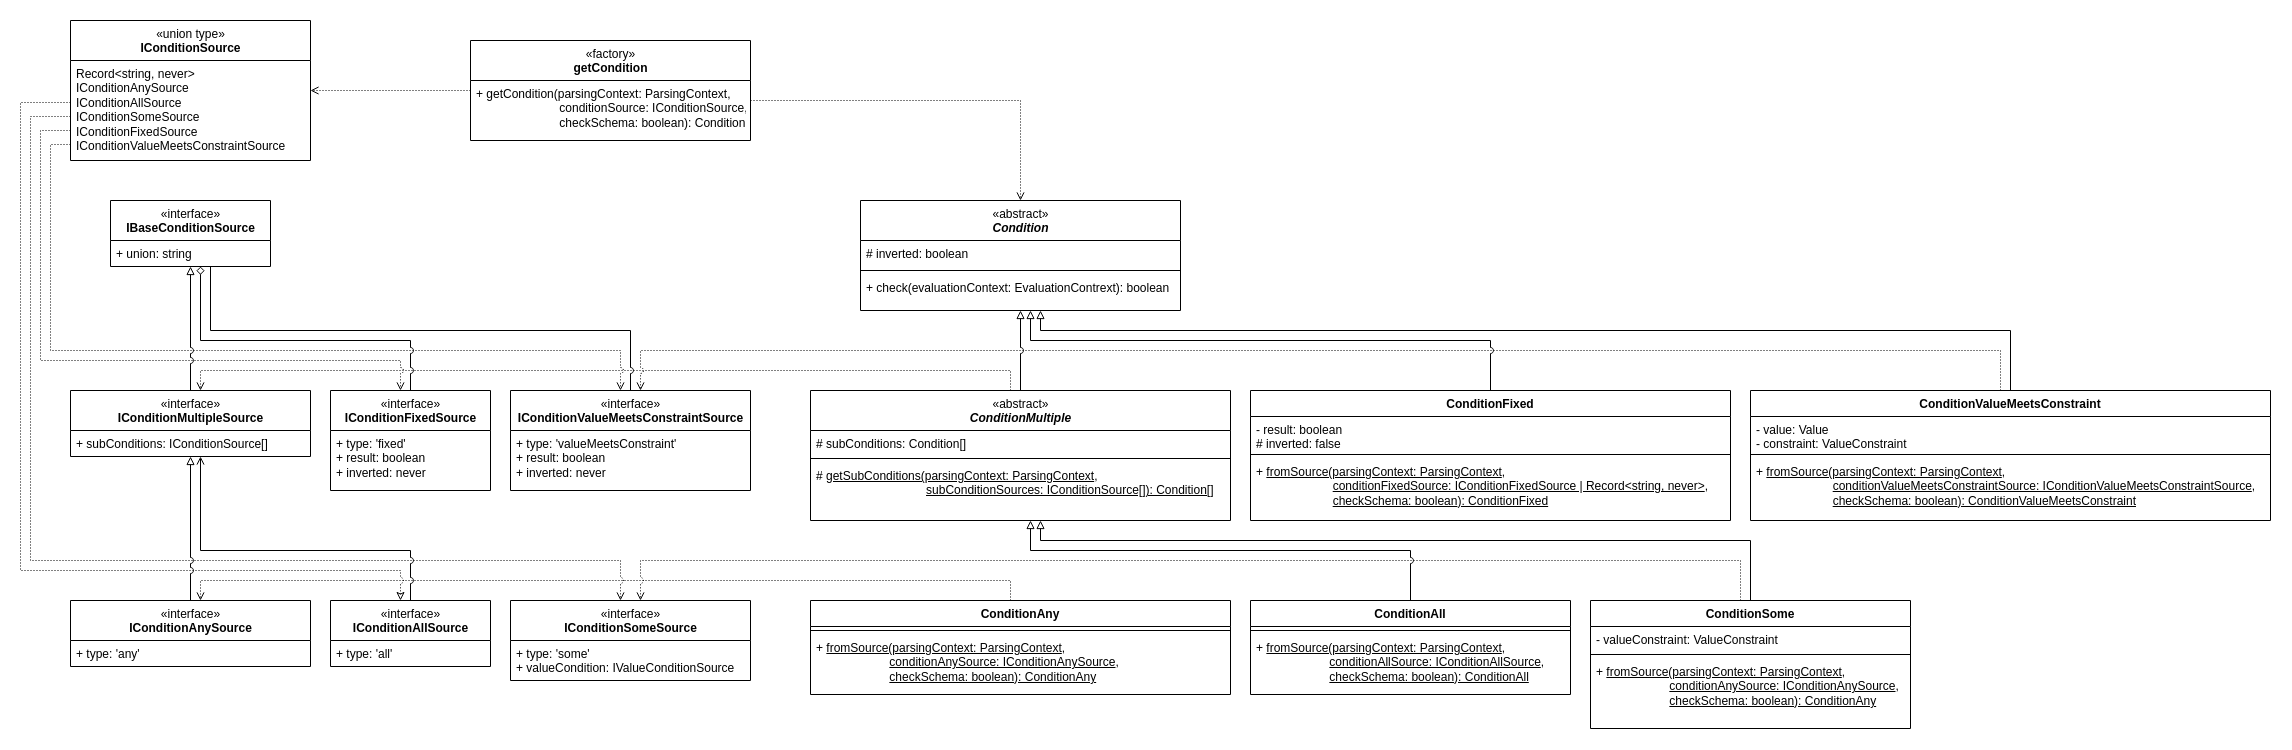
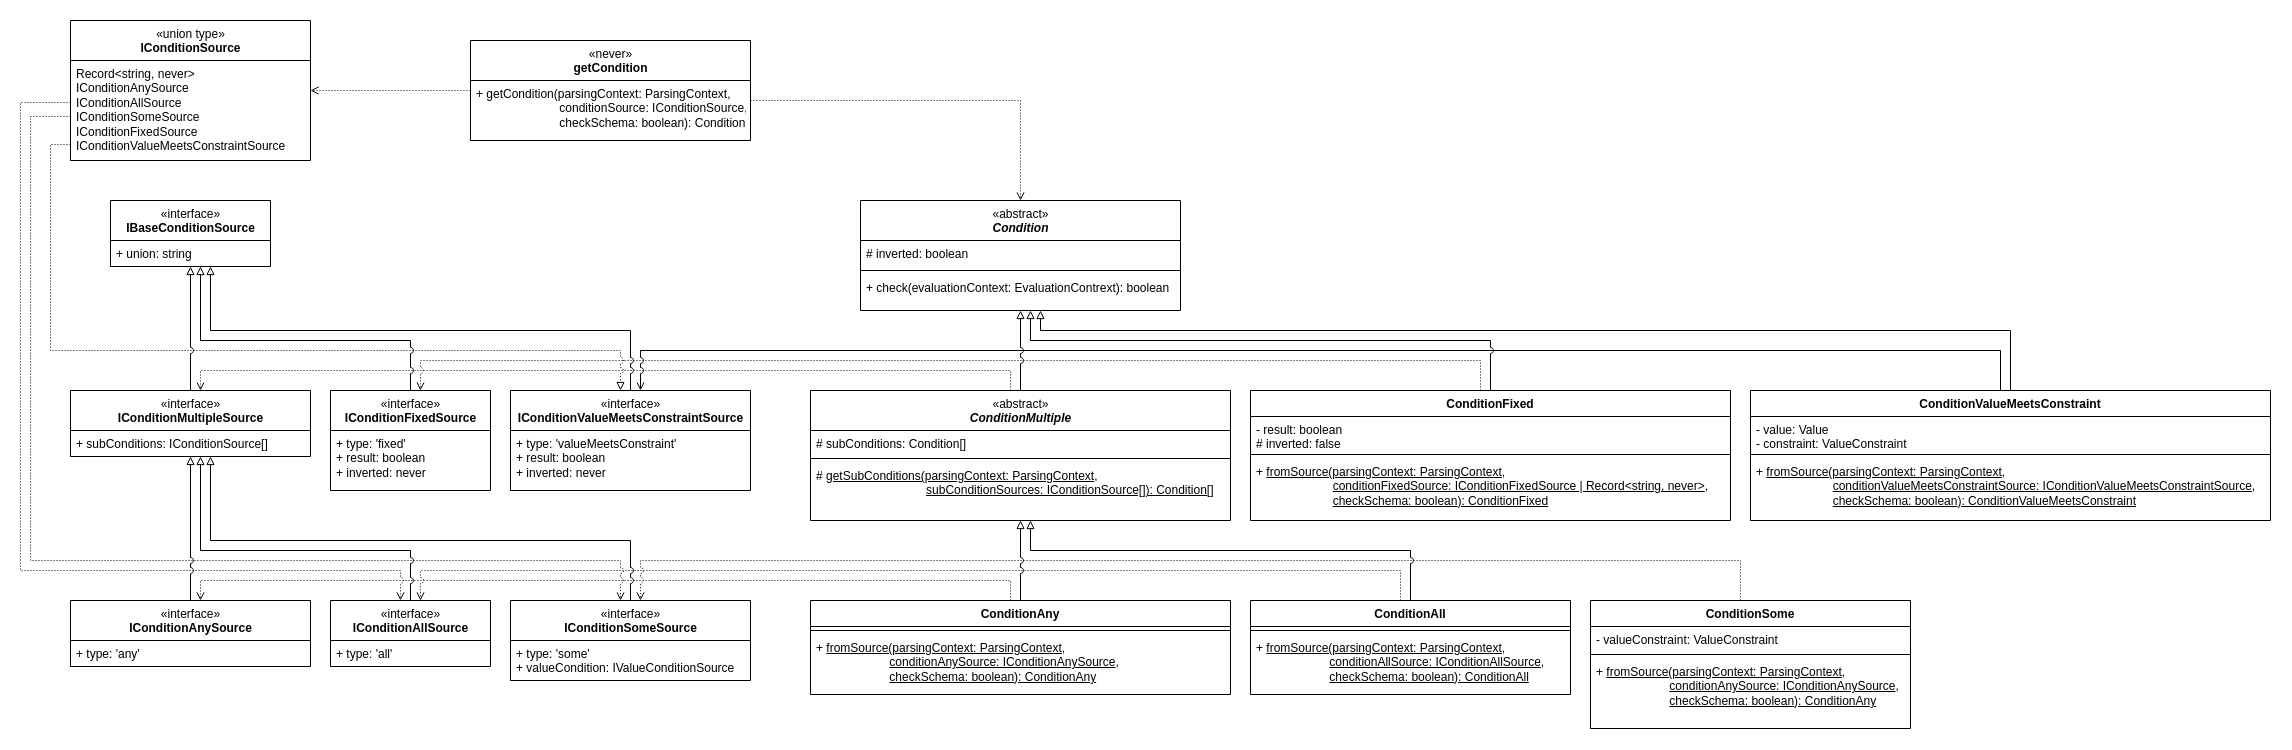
(611, 62) -> (611, 62)
(211, 273) -> (211, 276)
(201, 275) -> (201, 276)
(1320, 351) -> (1318, 351)
(401, 376) -> none
none -> (421, 379)
(621, 383) -> (621, 381)
(201, 463) -> (201, 466)
none -> (419, 541)
(1421, 541) -> none
none -> (1021, 566)
none -> (910, 571)
(401, 592) -> (401, 594)
